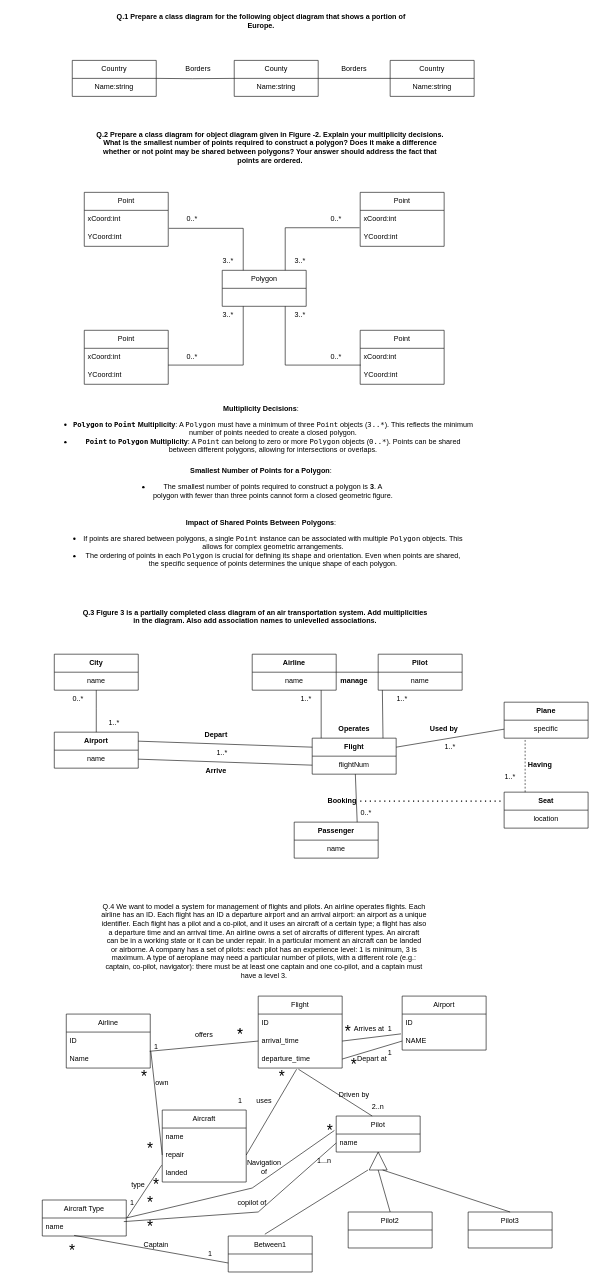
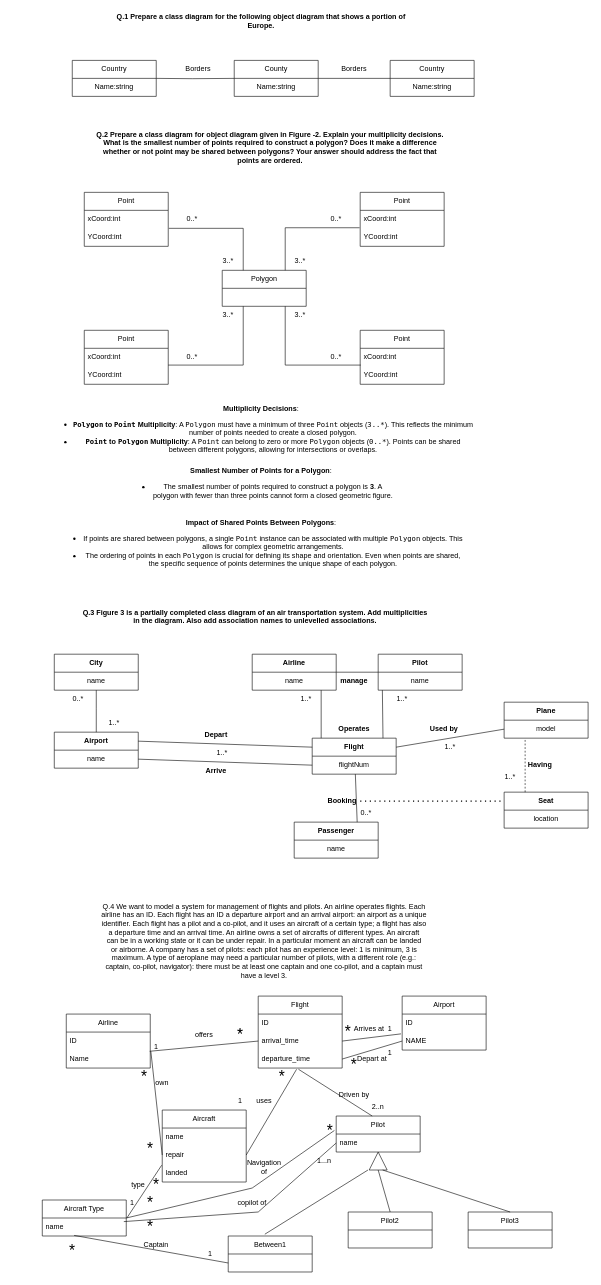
(546, 729) -> (546, 729)
